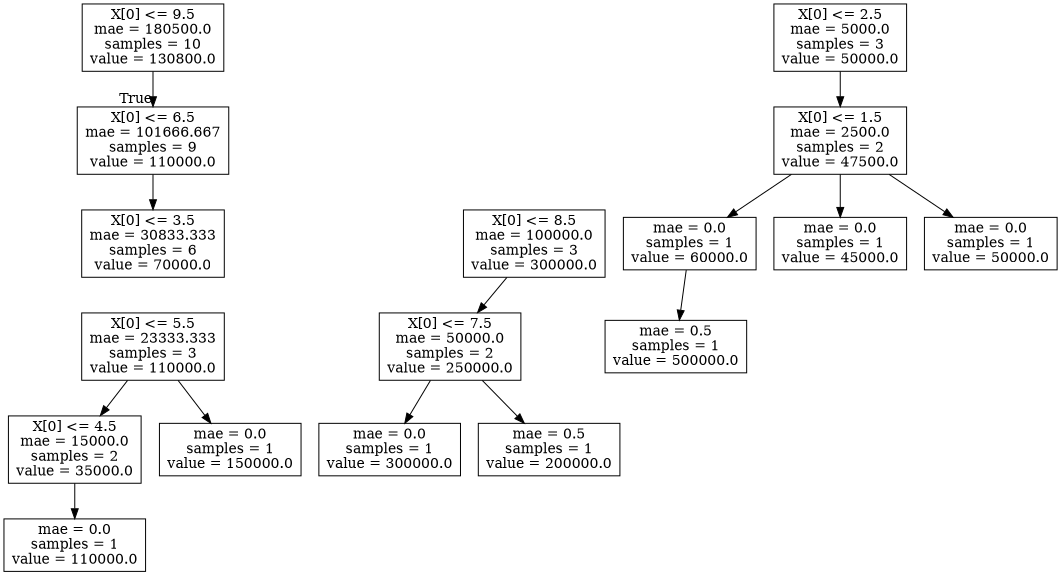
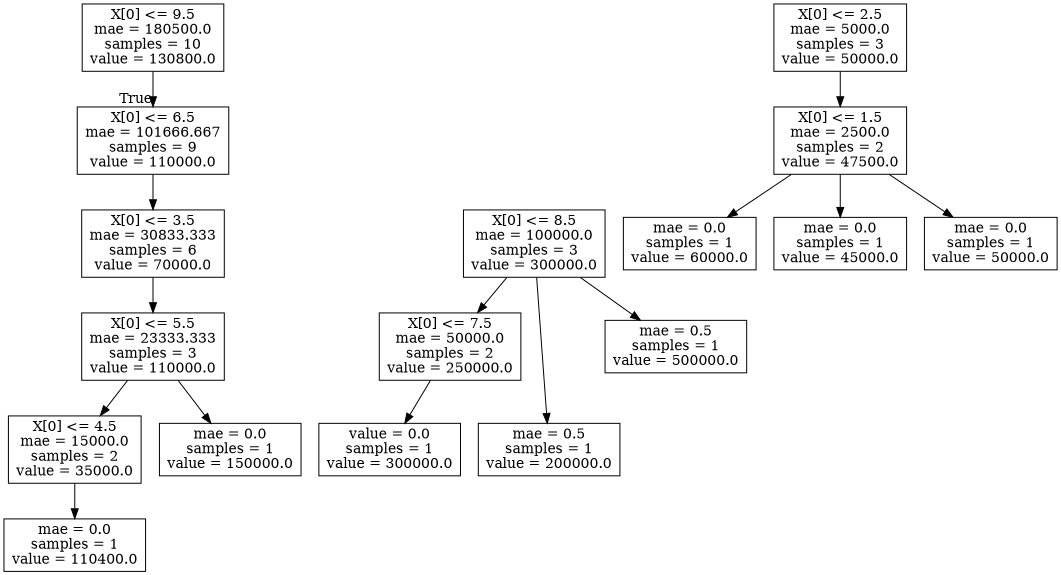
none -> (153, 290)
(683, 290) -> (606, 296)
(500, 398) -> (542, 345)
(390, 450) -> (390, 450)
(75, 545) -> (75, 545)
